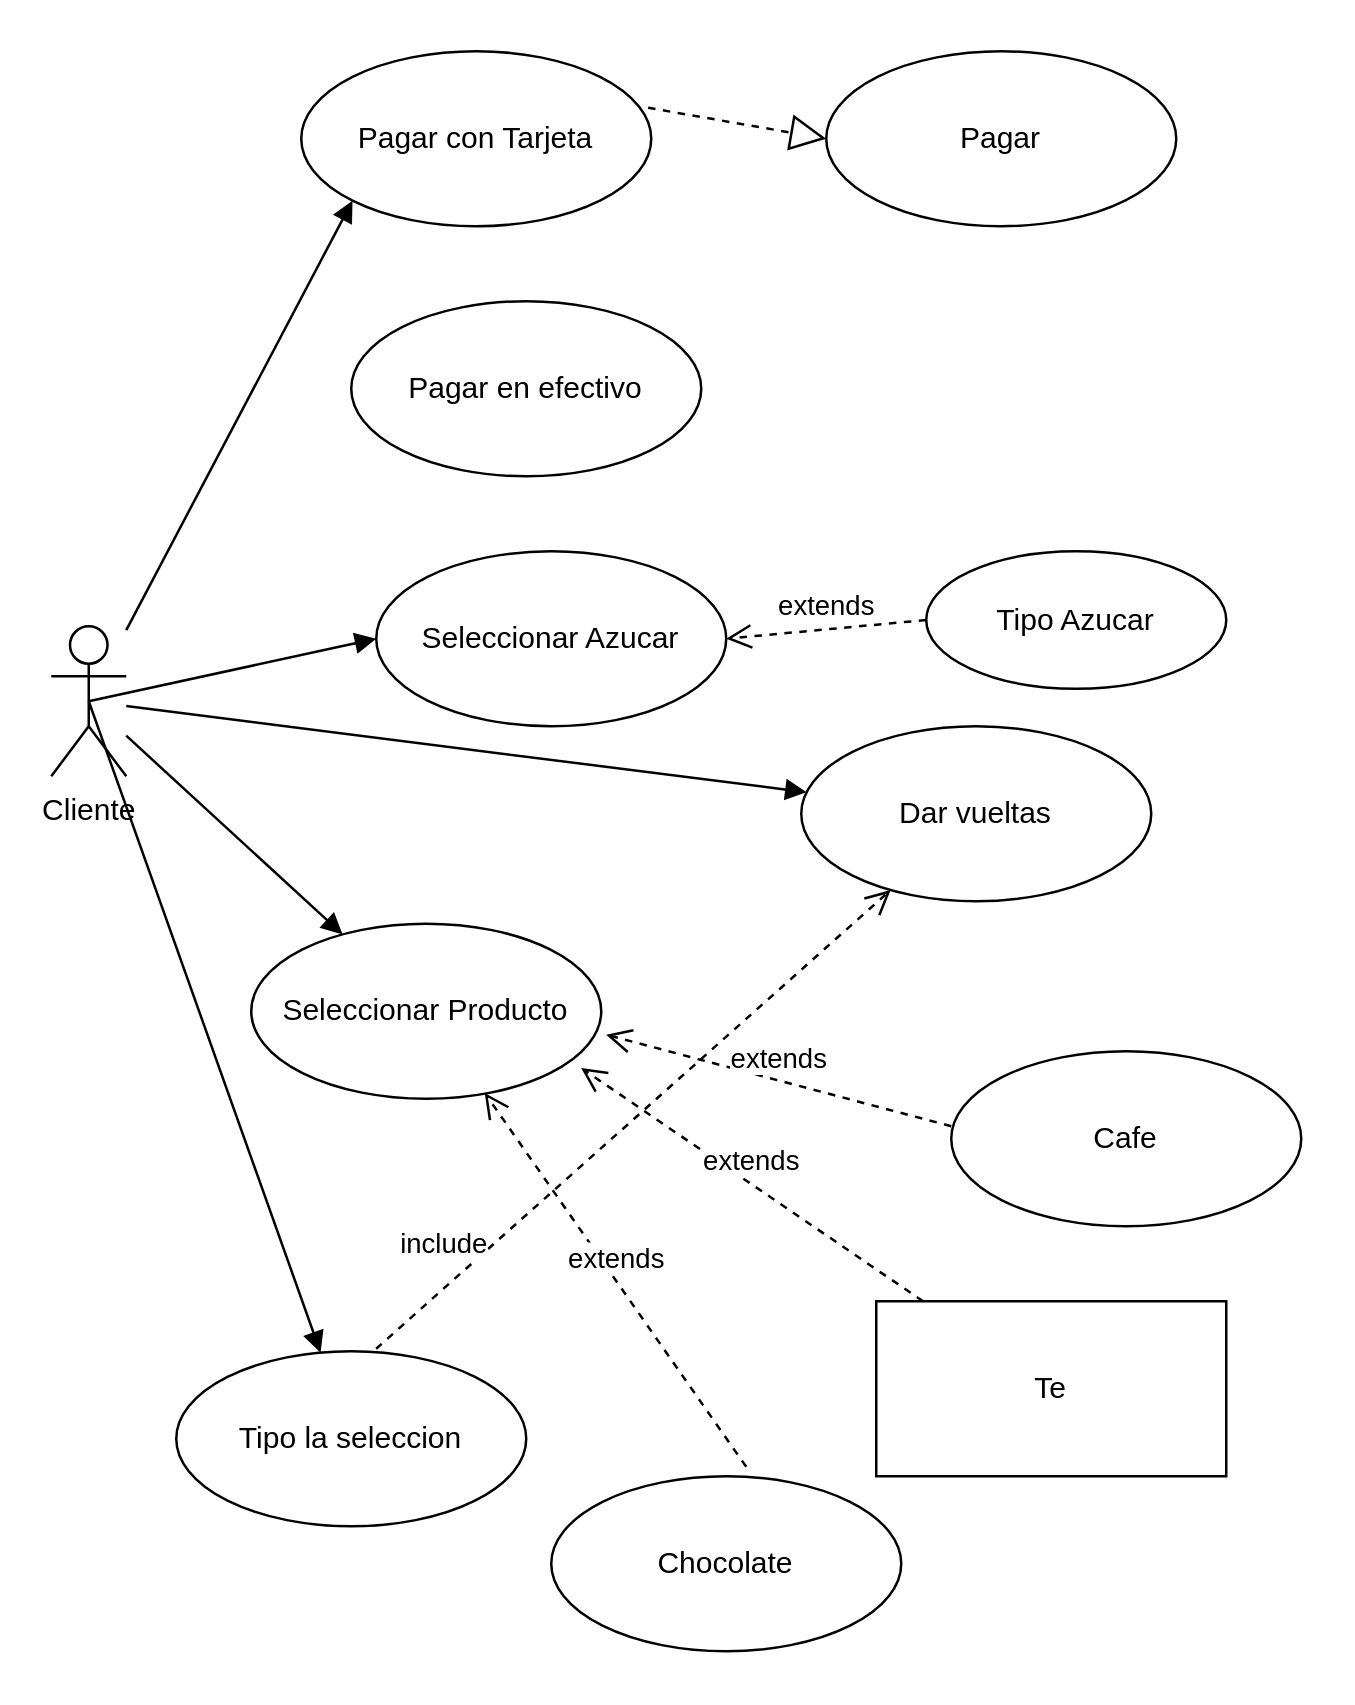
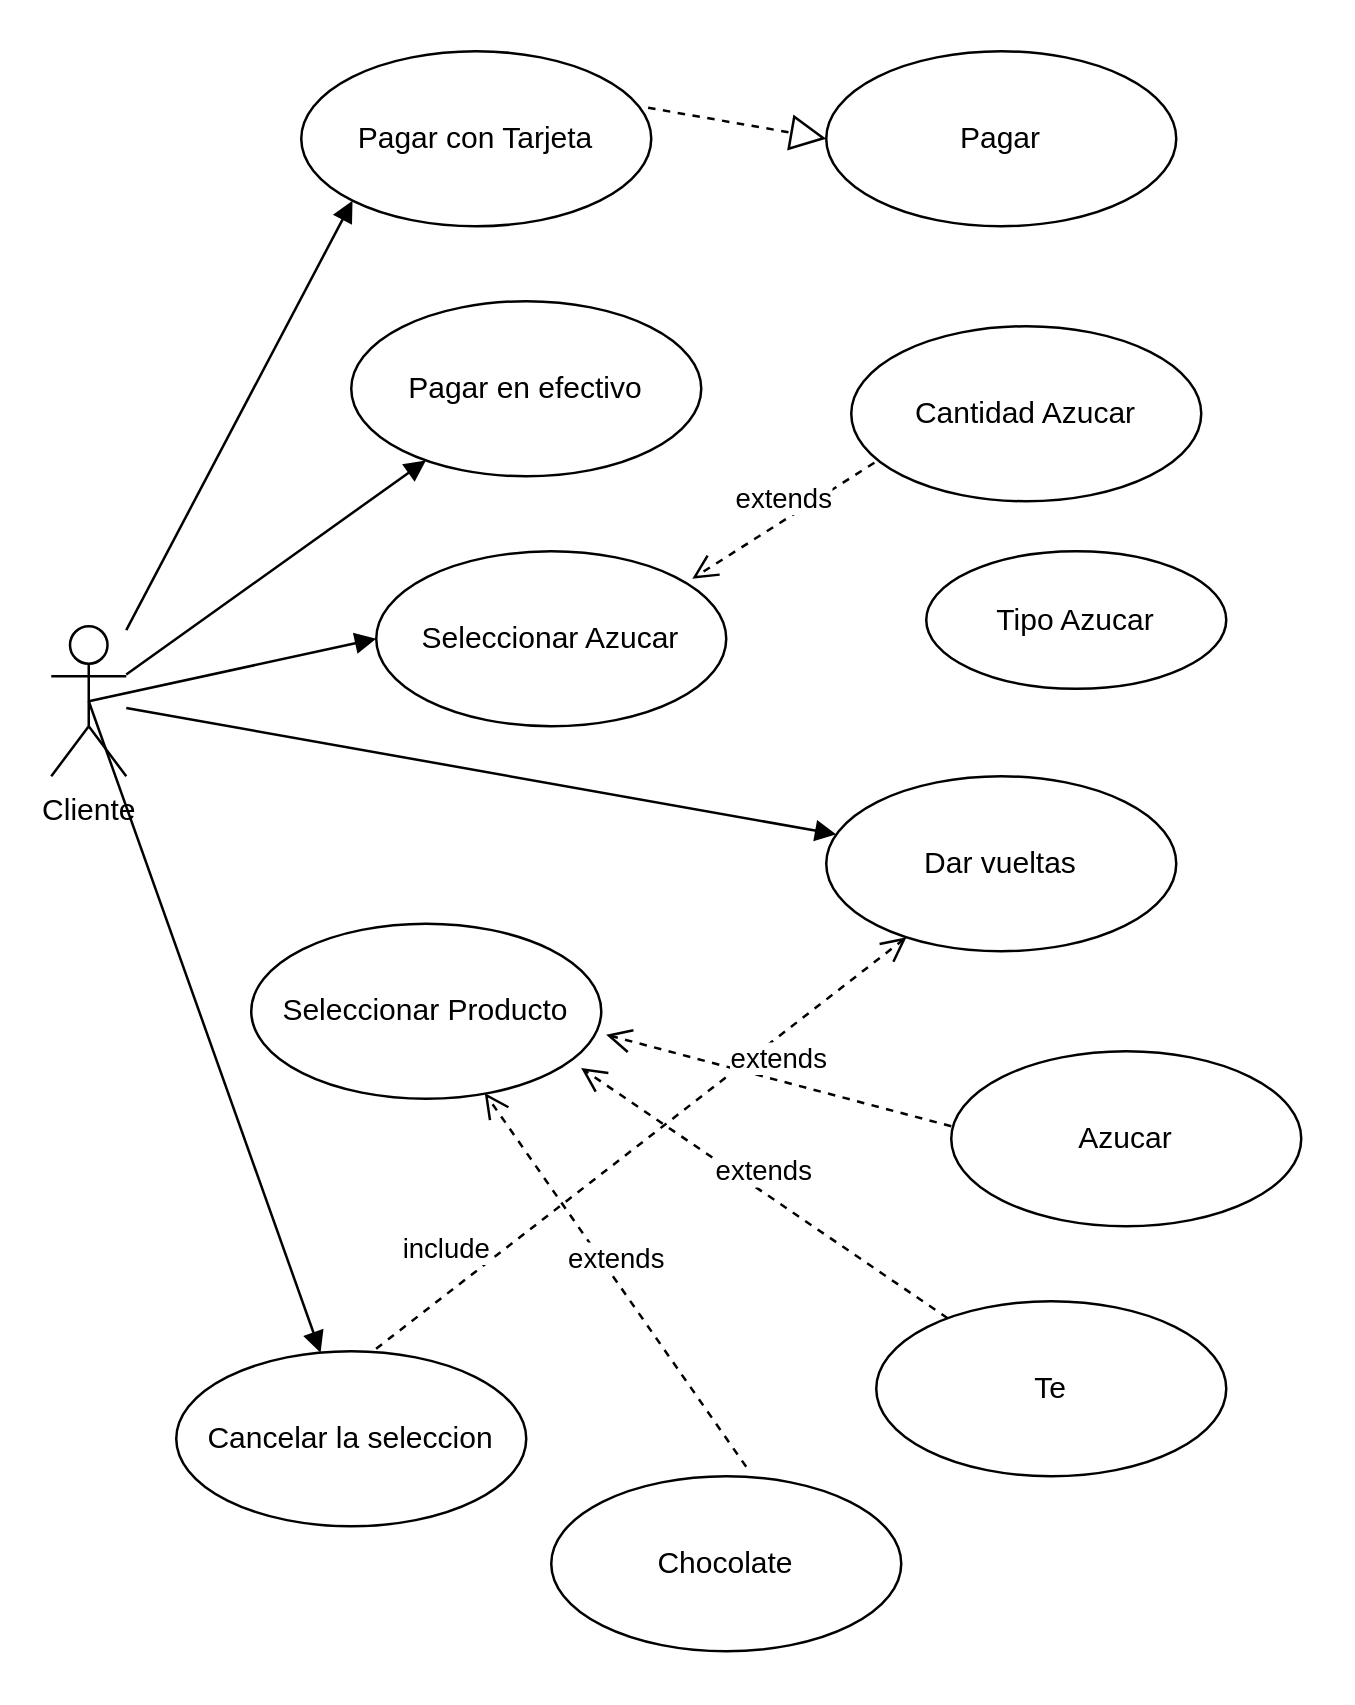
none -> (1026, 414)
none -> (746, 545)
(830, 629) -> none
(976, 814) -> (1001, 864)
(227, 828) -> (268, 573)
(1126, 1139) -> (1126, 1139)
(1051, 1389) -> (1051, 1389)
(351, 1439) -> (351, 1439)
